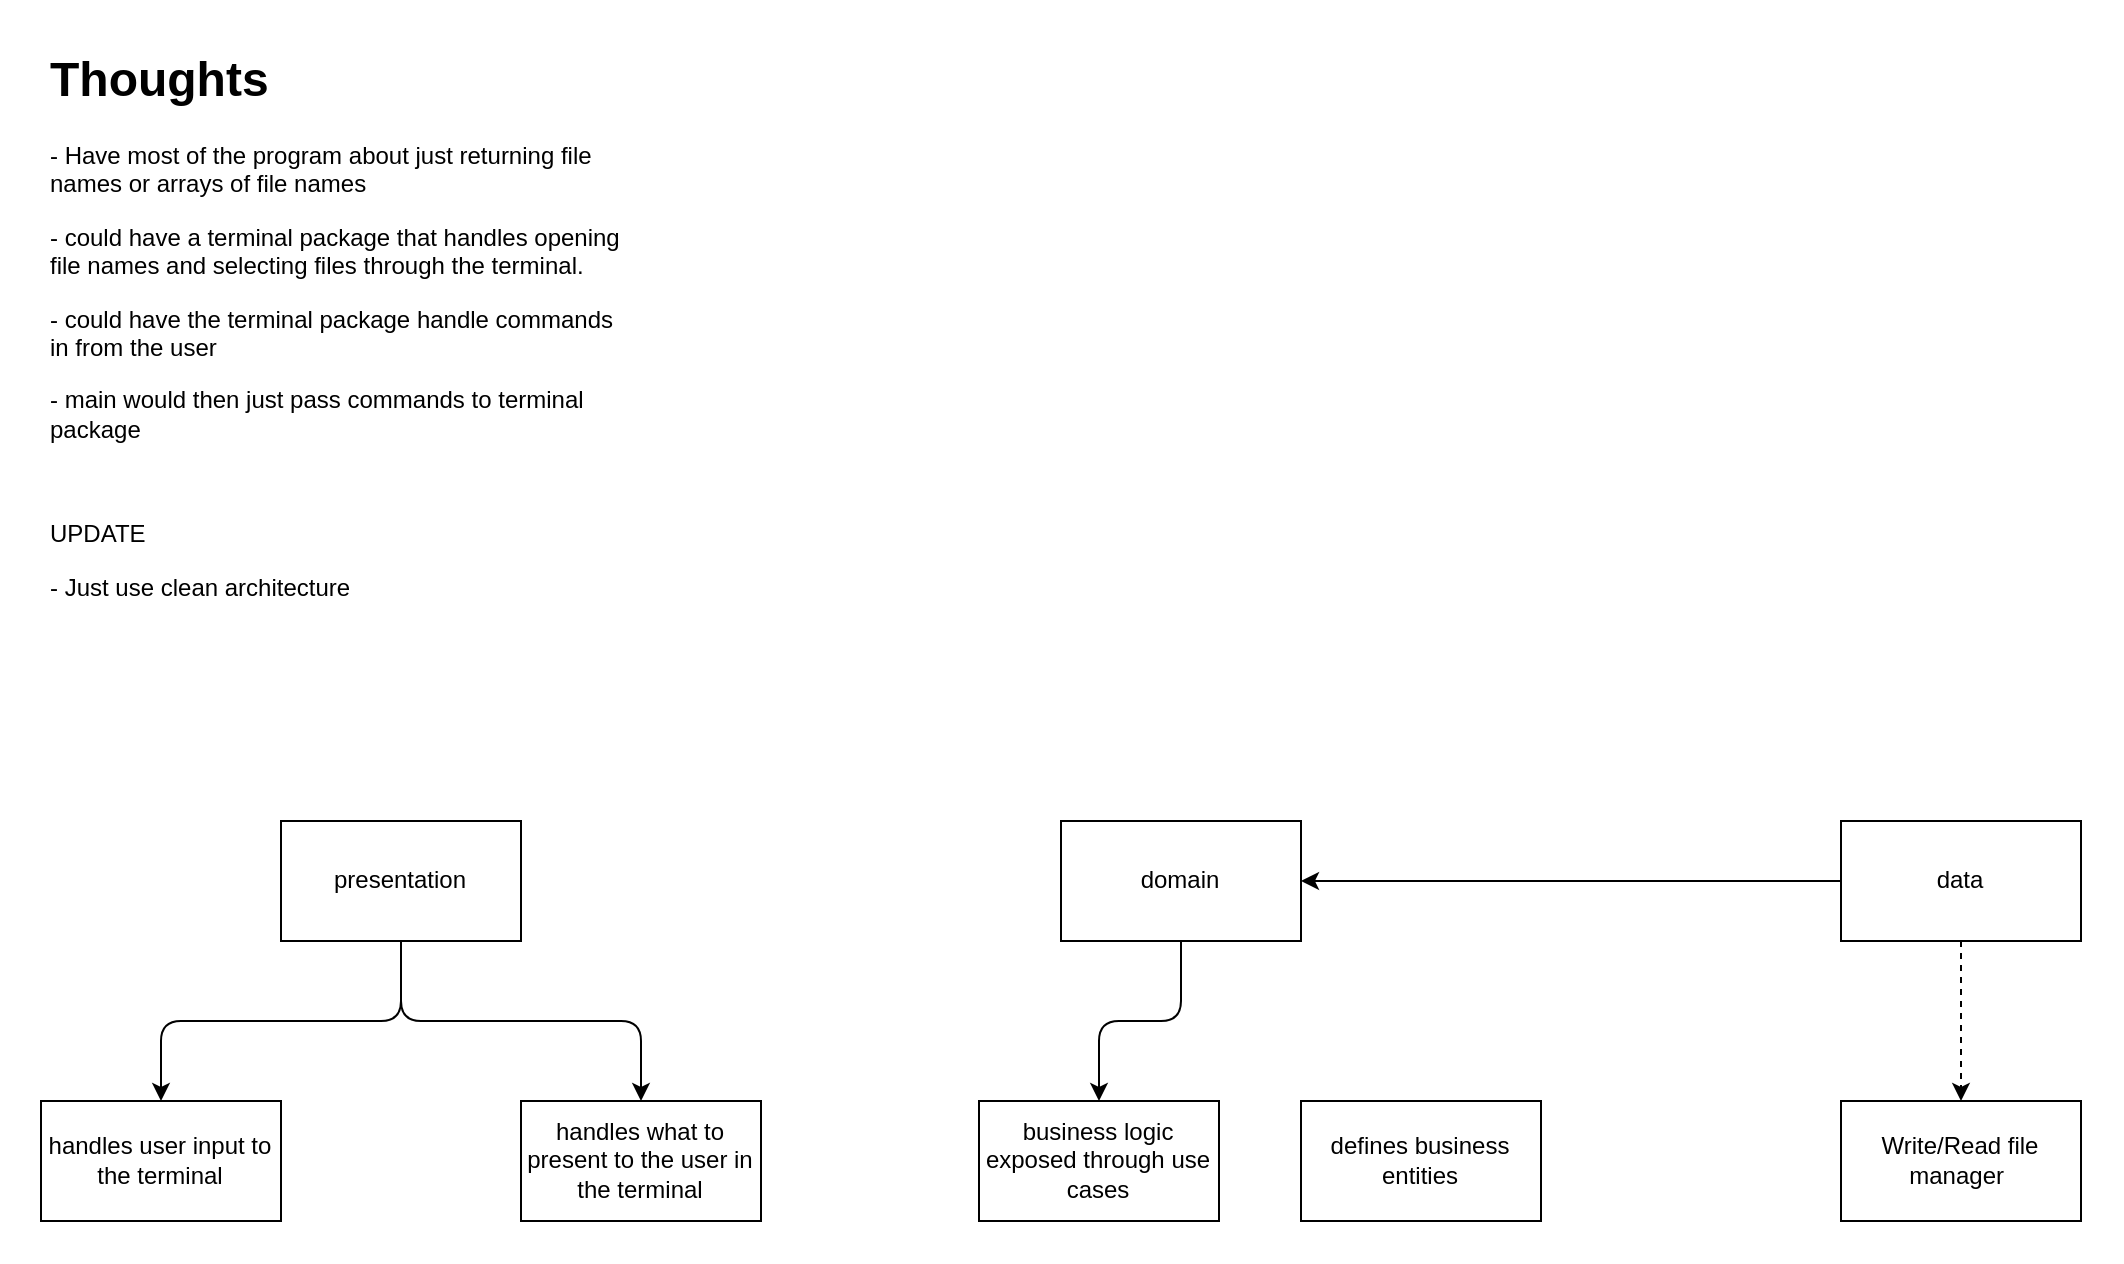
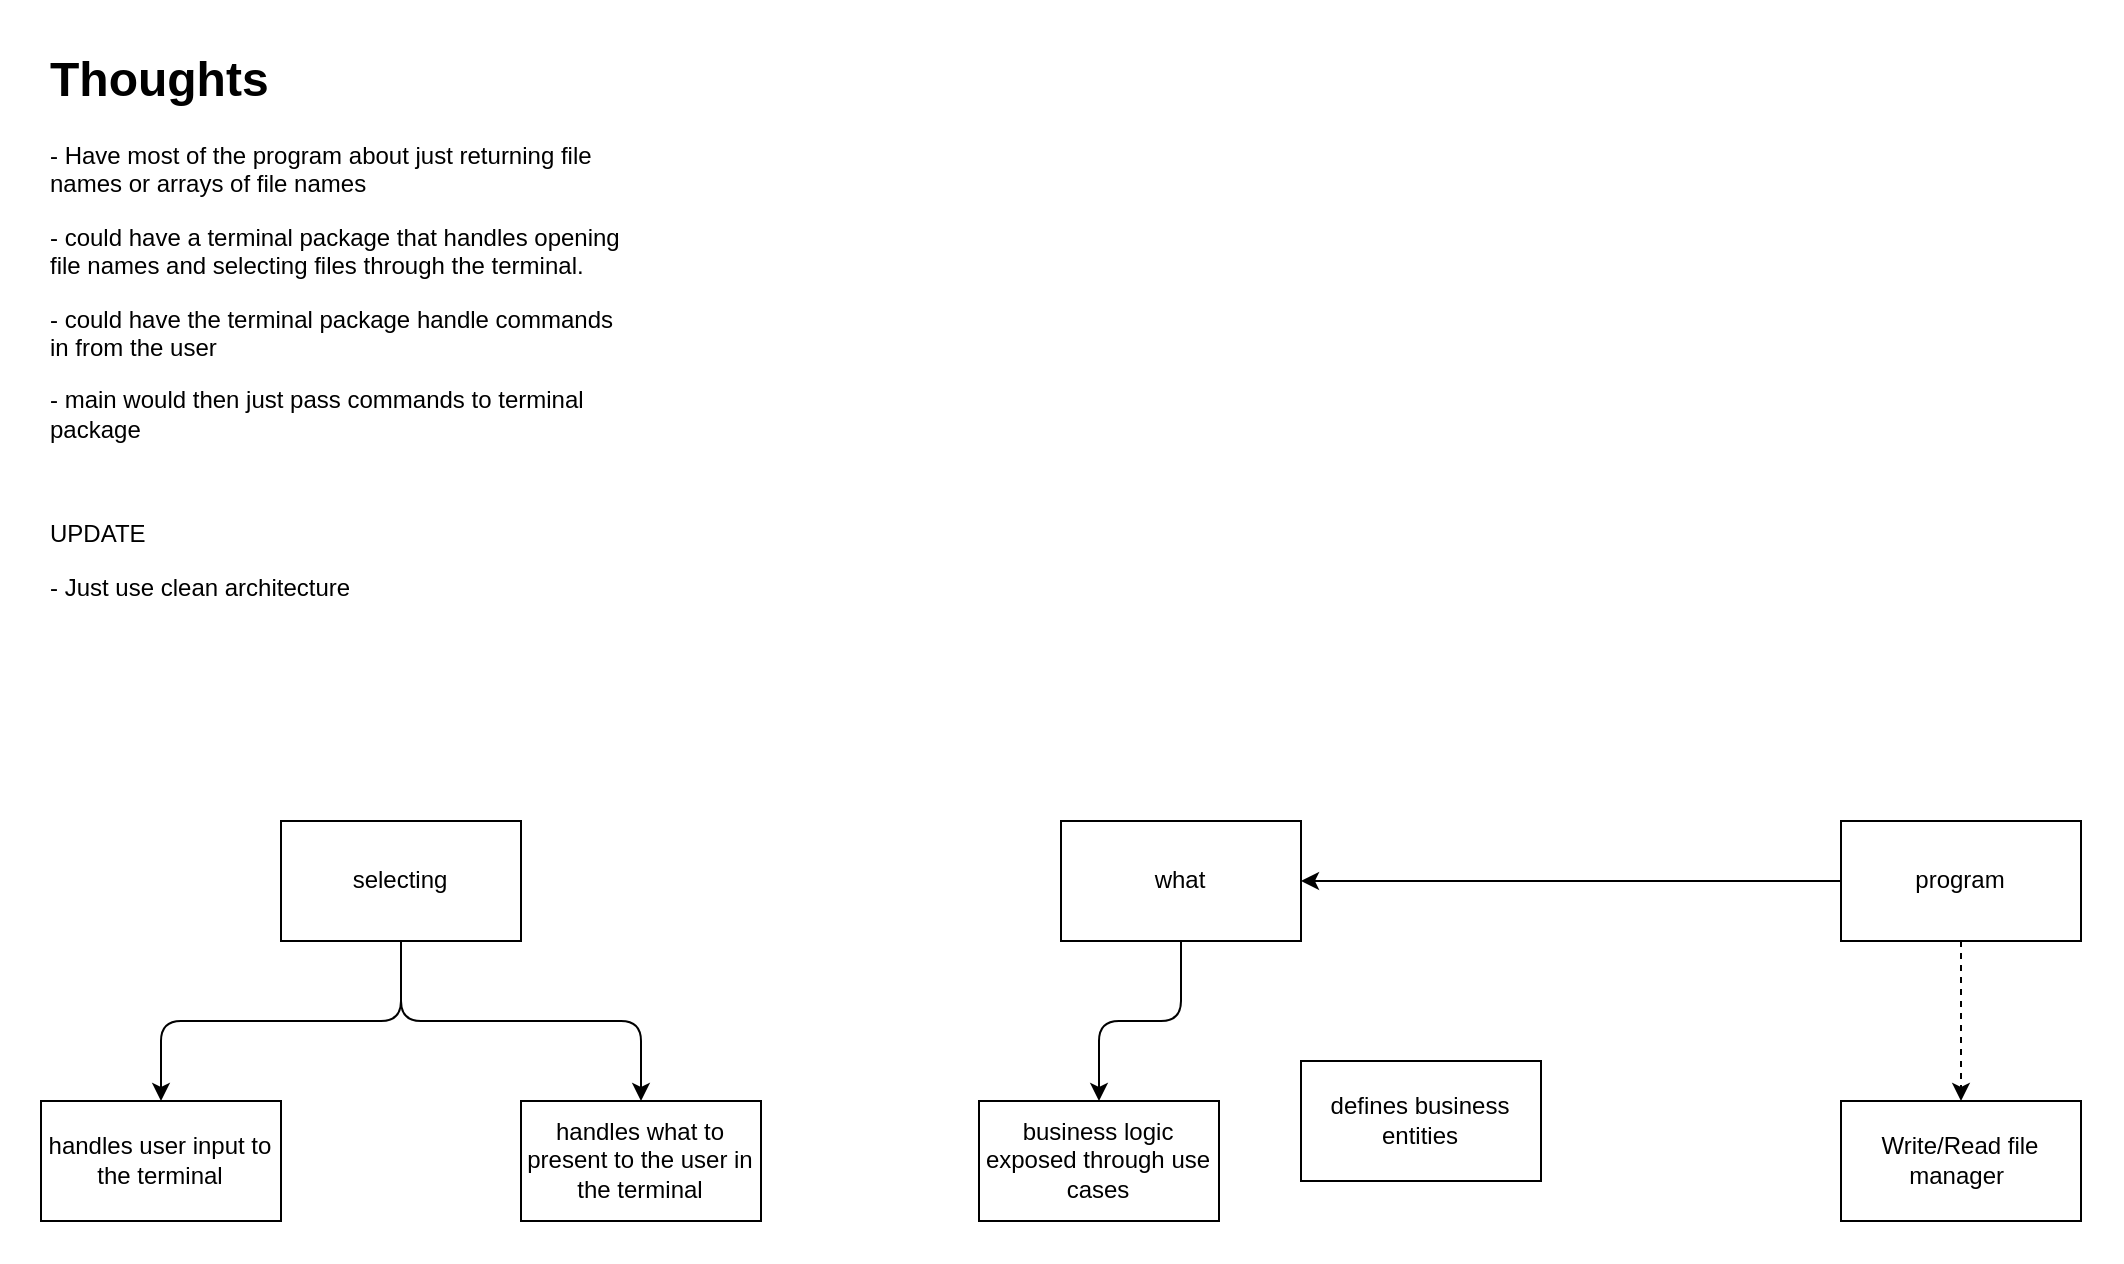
(401, 881) -> (401, 881)
(1181, 881) -> (1181, 881)
(1961, 881) -> (1961, 881)
(1421, 1161) -> (1421, 1121)
